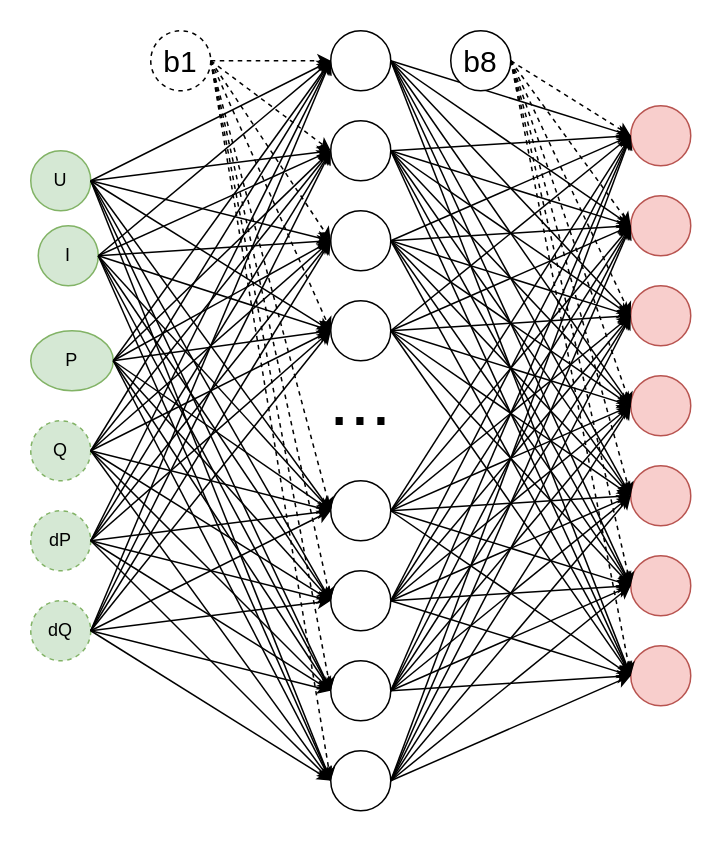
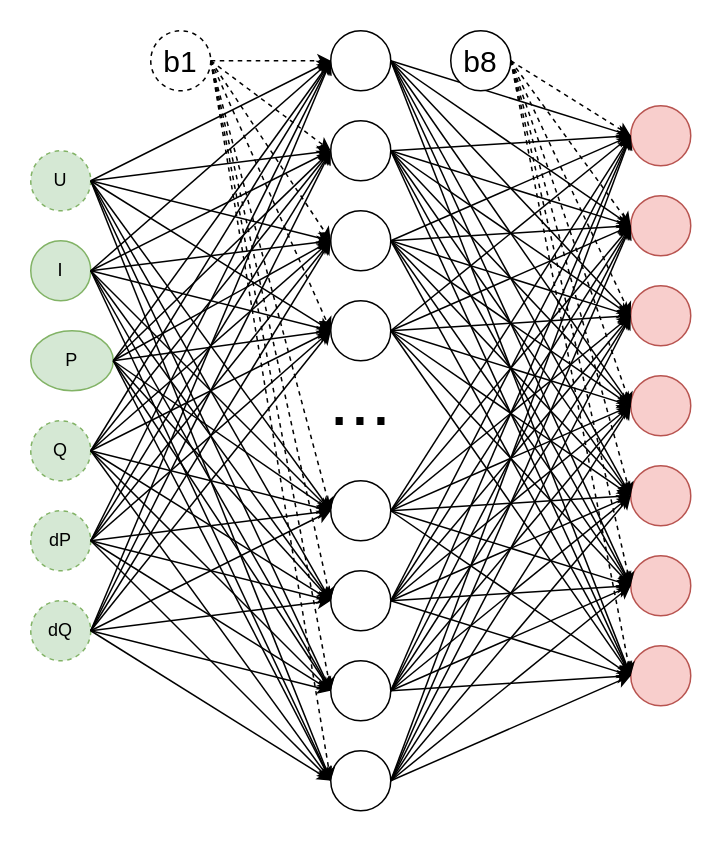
(61, 181) -> (61, 181)
(68, 256) -> (61, 271)
